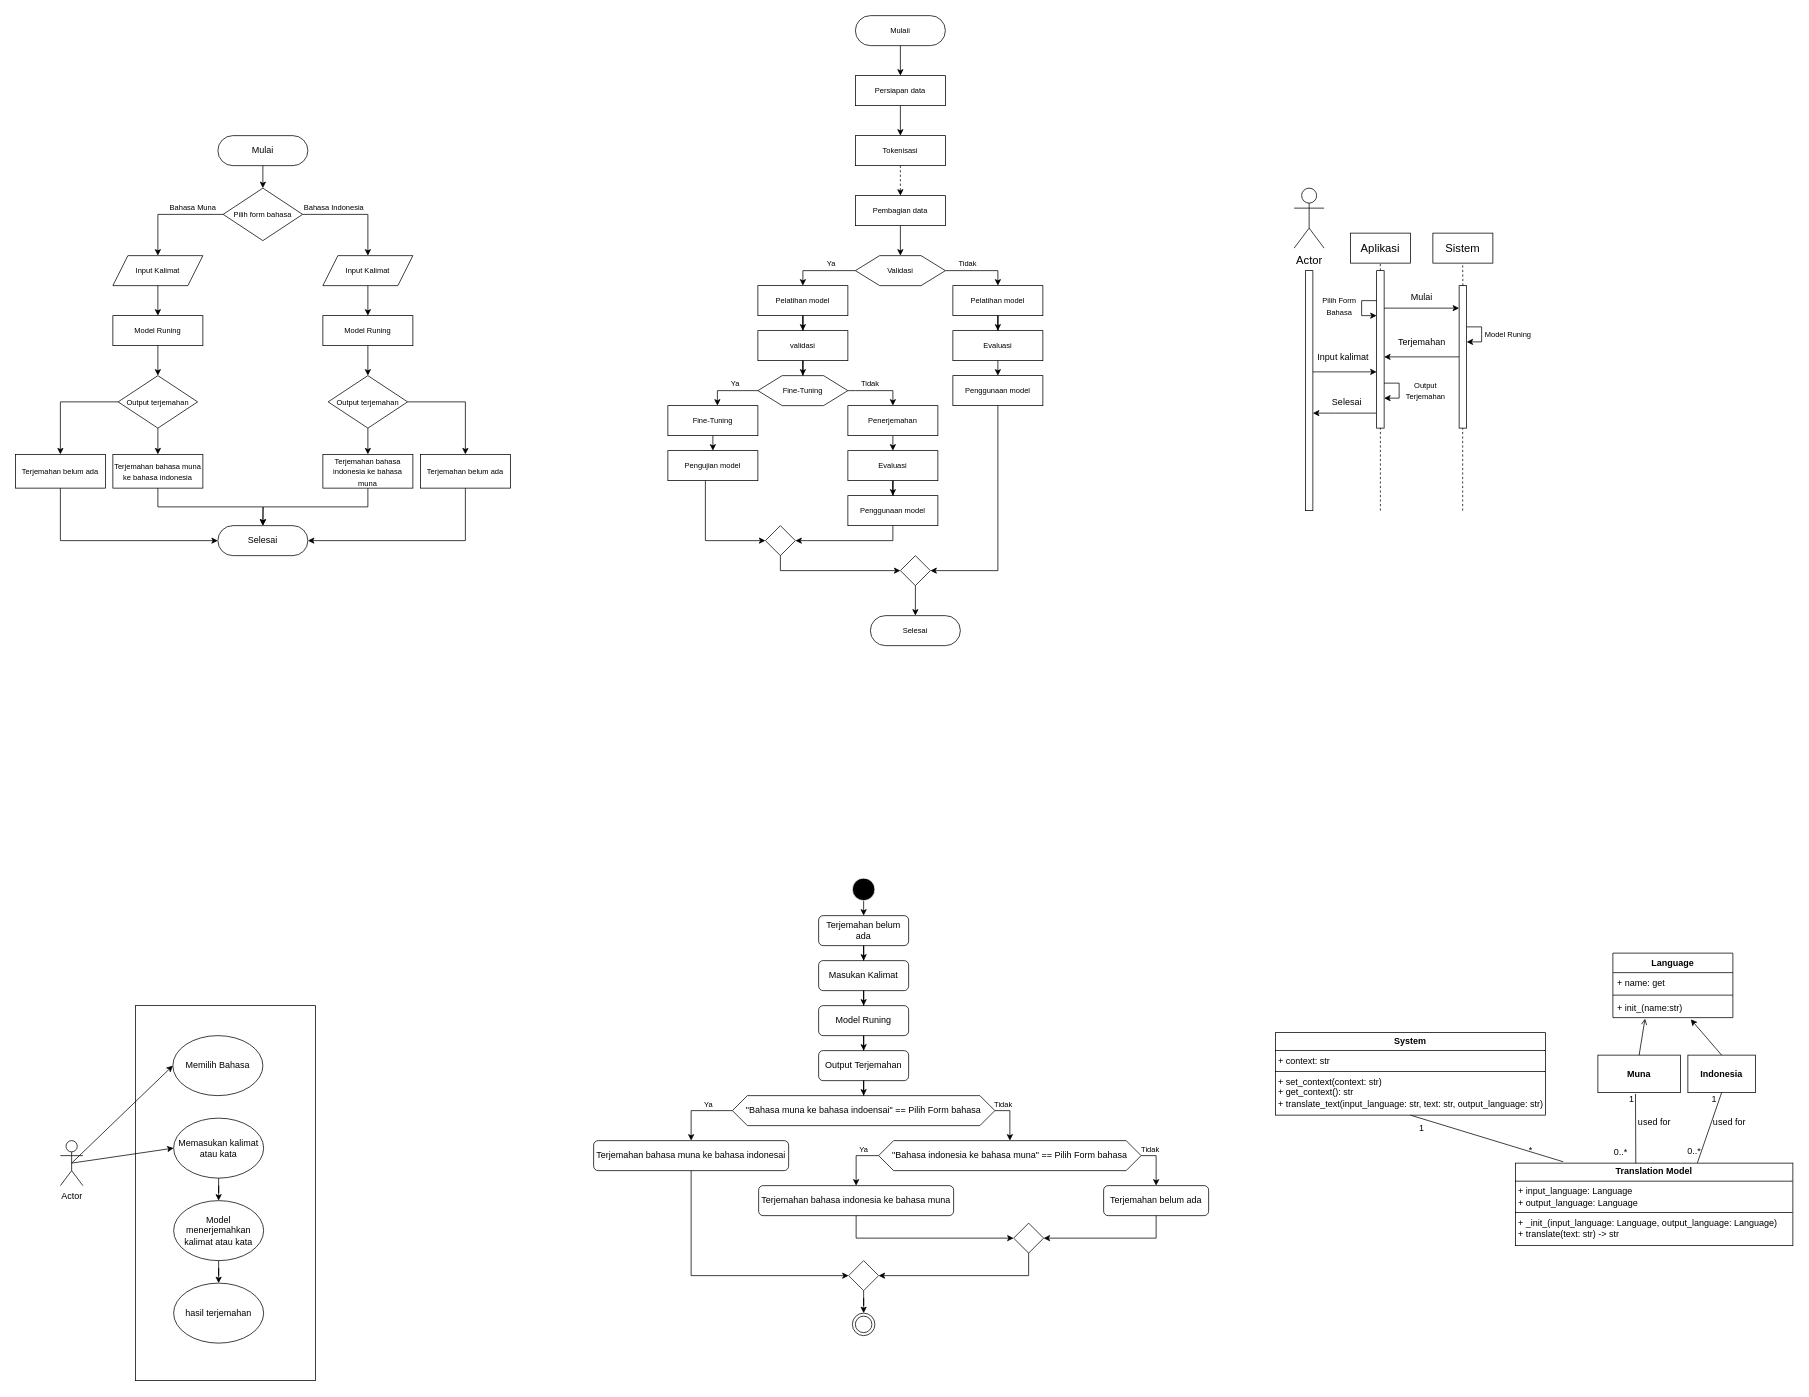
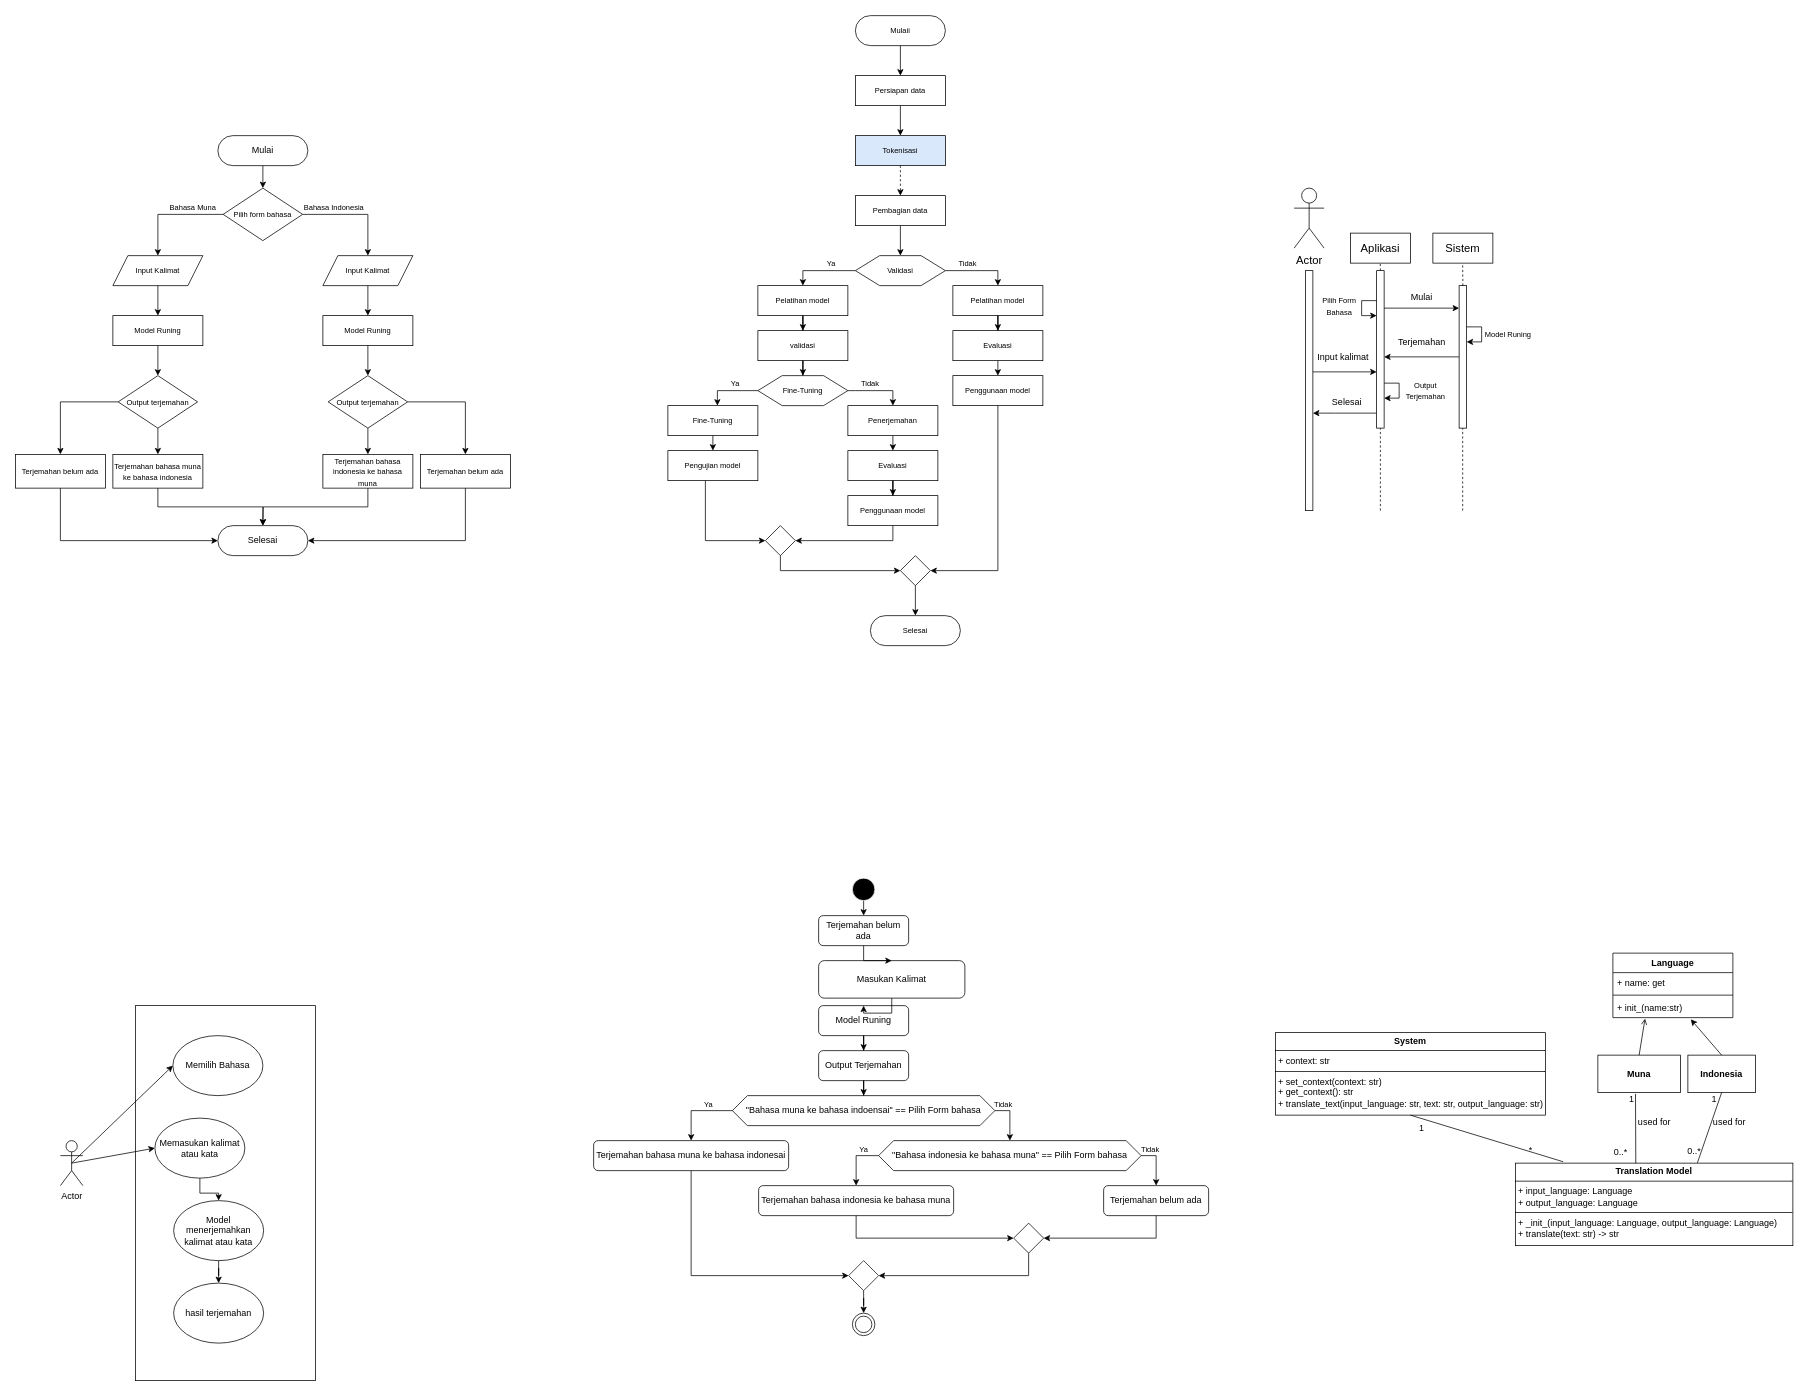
(900, 150) -> (900, 150)
(864, 975) -> (892, 979)
(219, 1148) -> (200, 1148)
